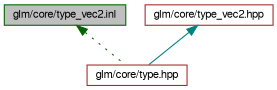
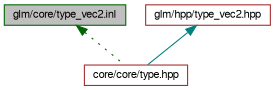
(209, 15) -> (208, 15)
(137, 75) -> (136, 75)
